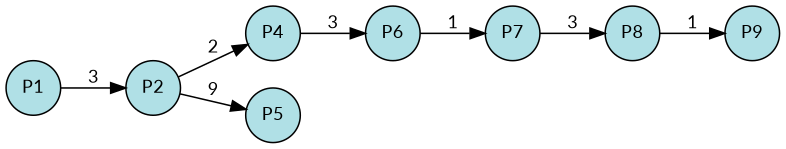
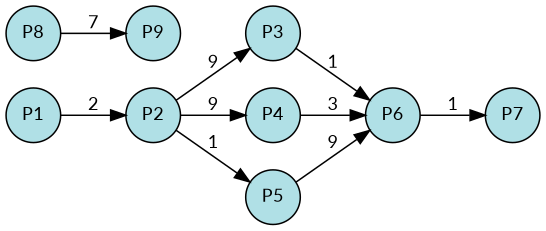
(692, 24) -> (93, 24)
none -> (273, 33)
(565, 33) -> none
(213, 48) -> (213, 105)
(93, 78) -> (93, 105)
(213, 90) -> (213, 143)
none -> (326, 161)
